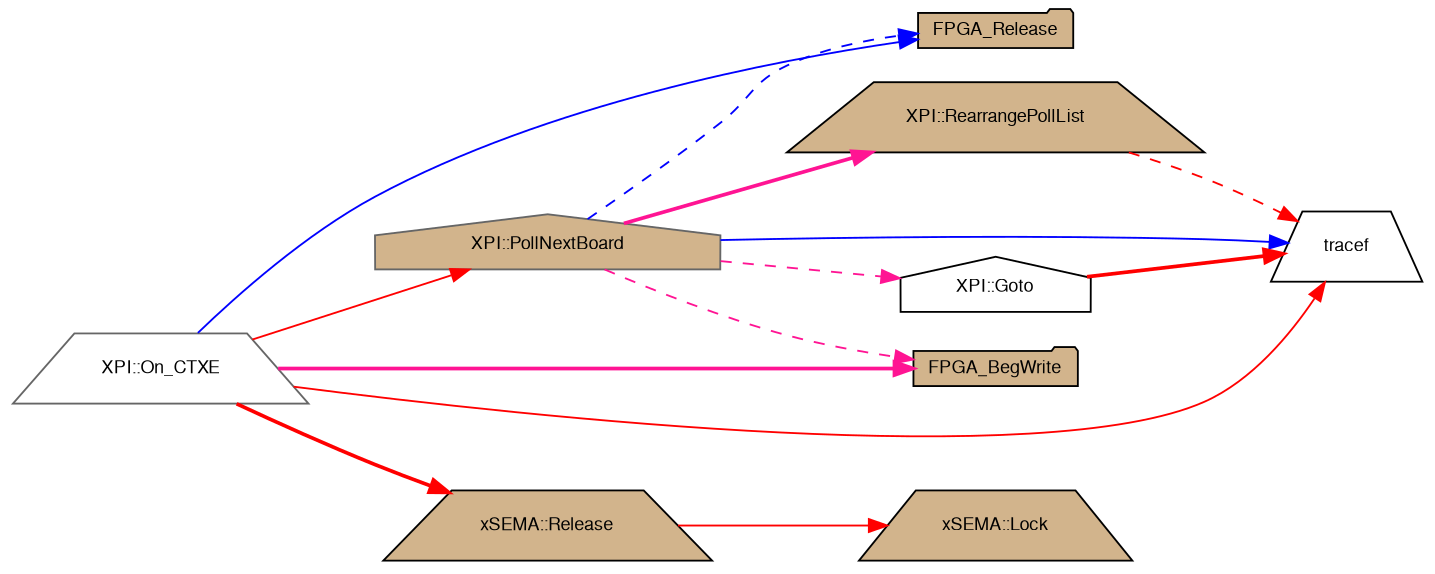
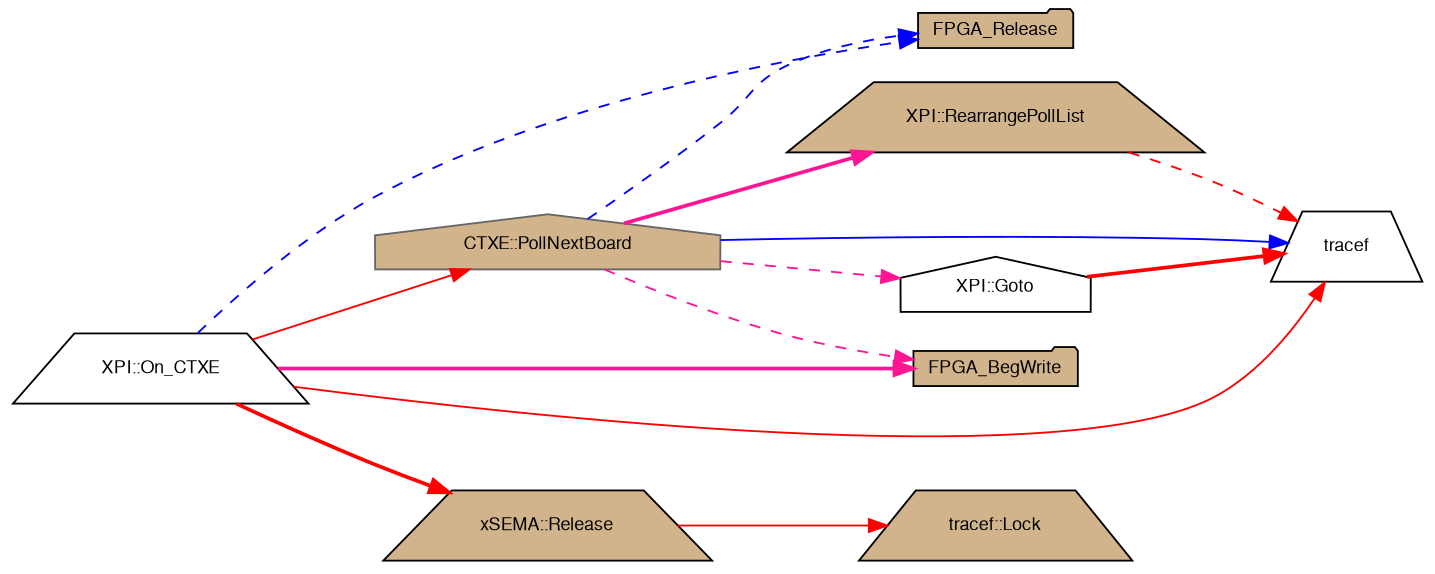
(524, 132) -> (524, 132)
(548, 245) -> (548, 245)
(161, 369) -> (161, 369)
(996, 526) -> (996, 526)
